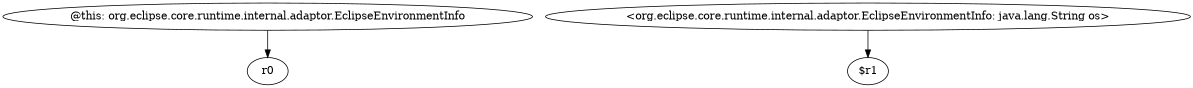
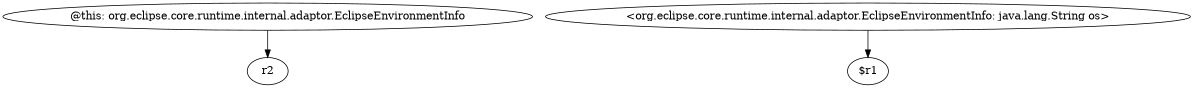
(268, 71) -> (268, 71)
